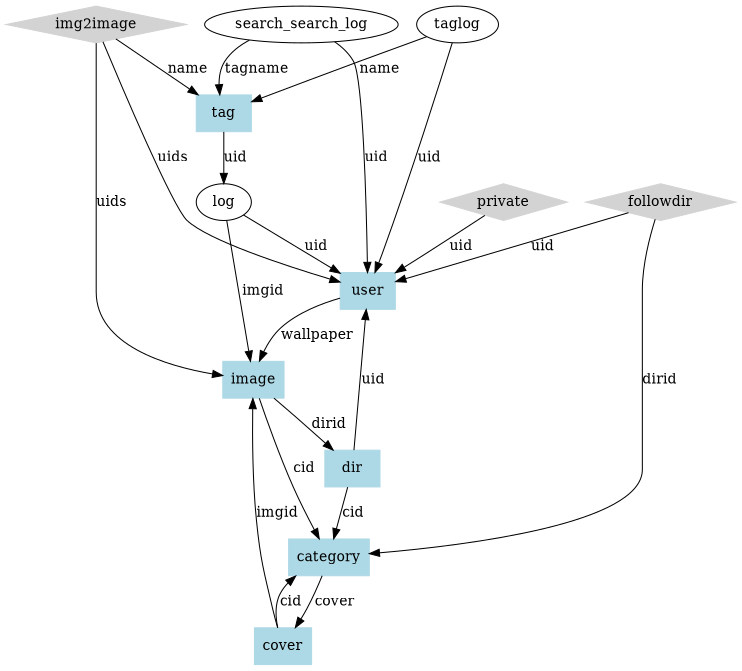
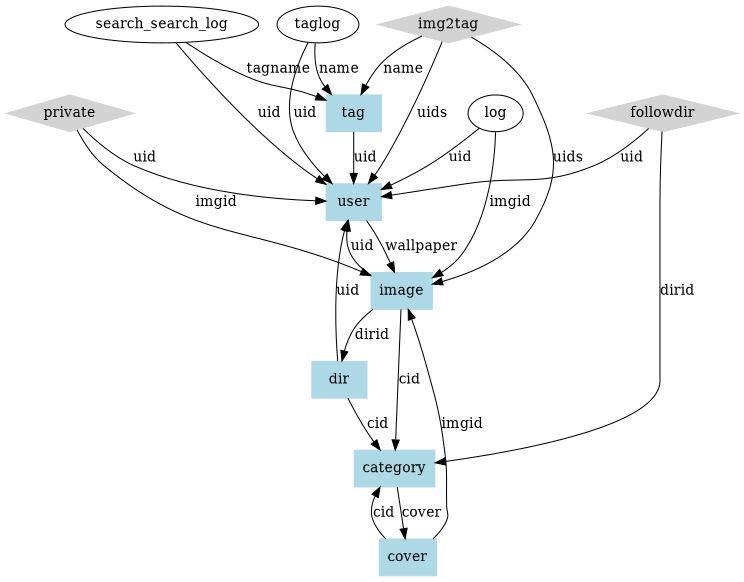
(96, 24) -> (449, 24)
(224, 153) -> (354, 153)
none -> (206, 224)
none -> (352, 257)
